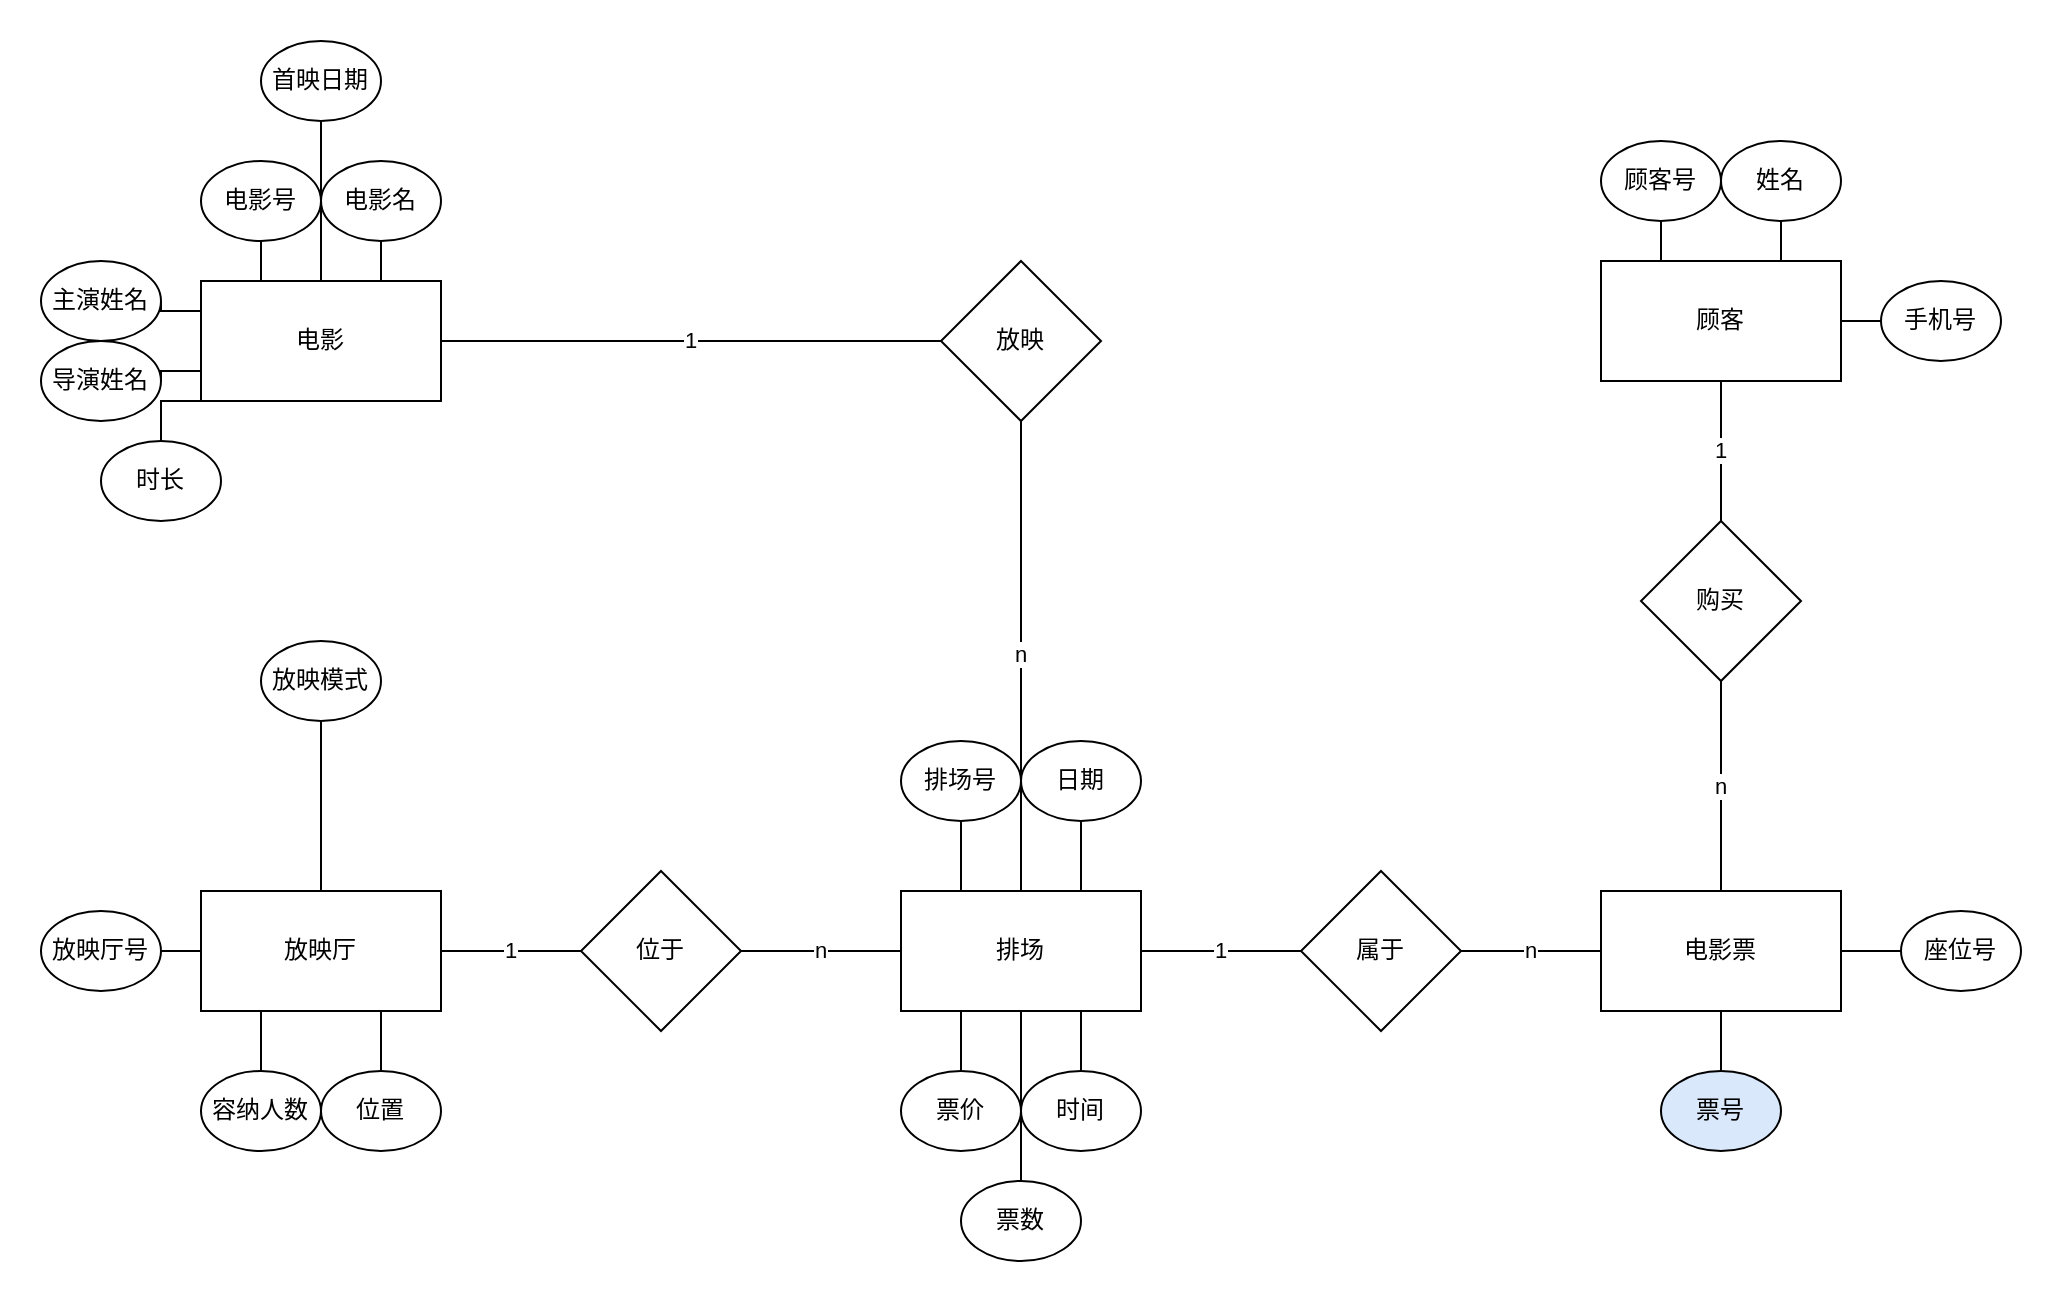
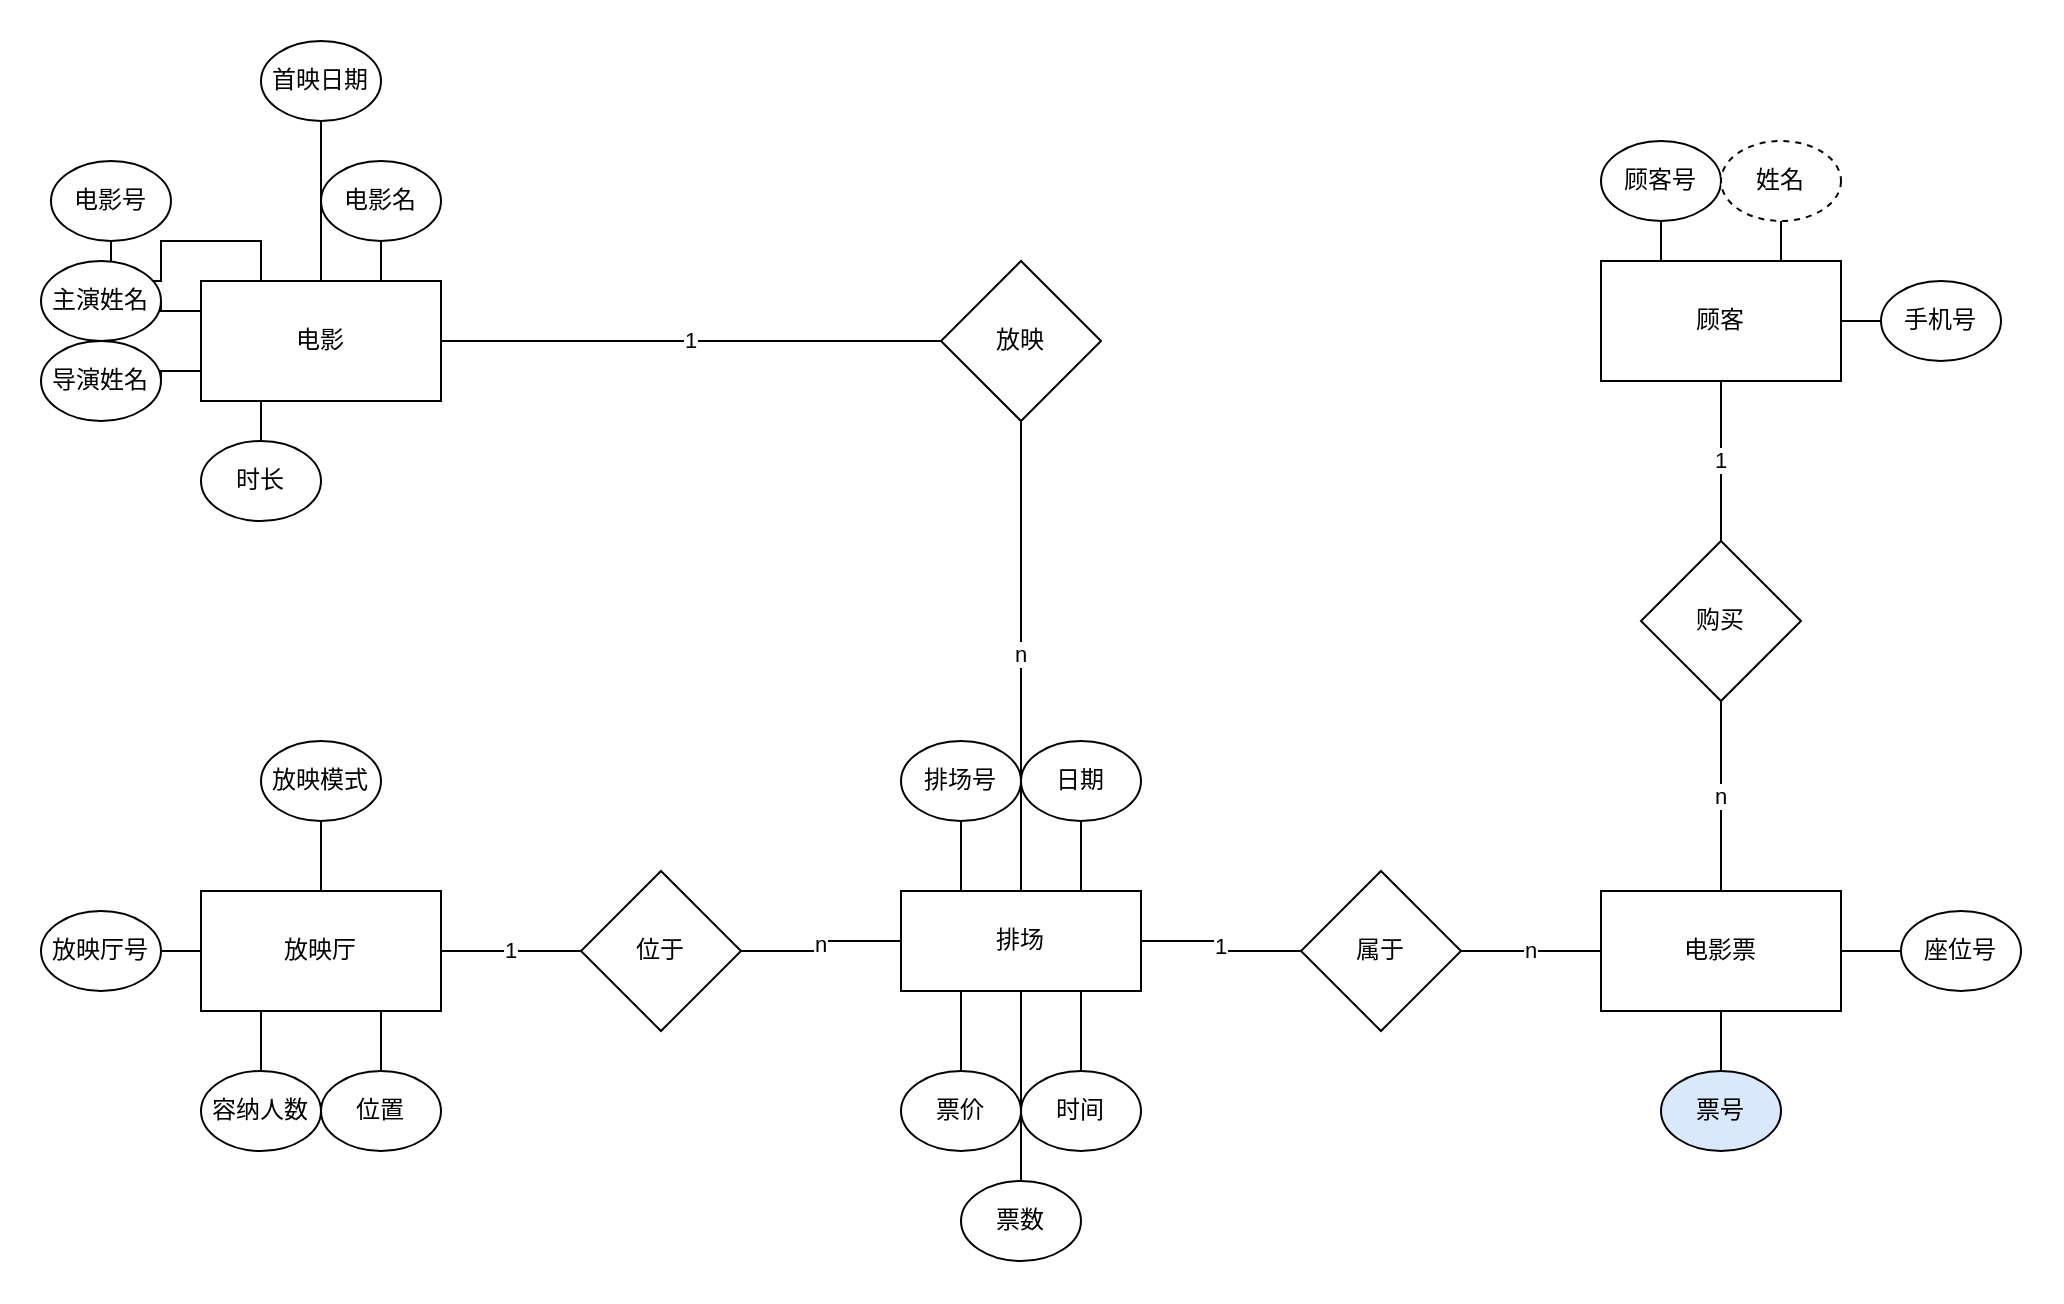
(1781, 181) -> (1781, 181)
(261, 201) -> (111, 201)
(161, 481) -> (261, 481)
(1721, 601) -> (1721, 621)
(321, 681) -> (321, 781)
(1021, 951) -> (1021, 941)
